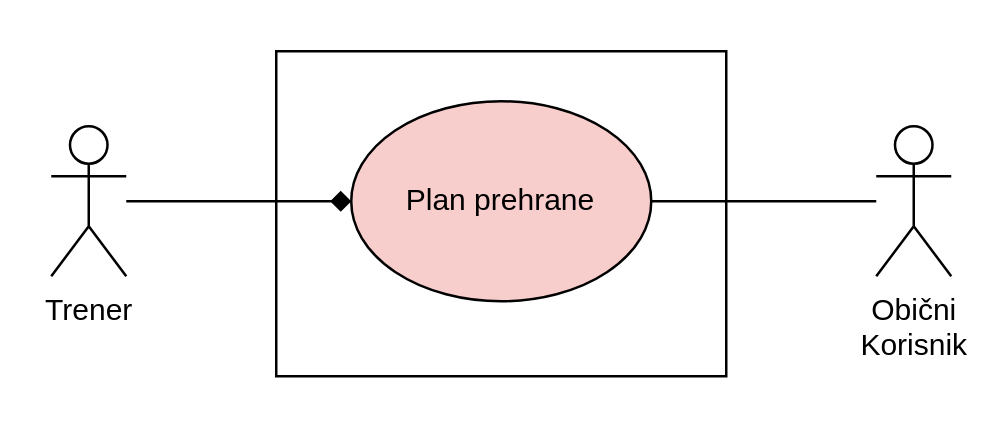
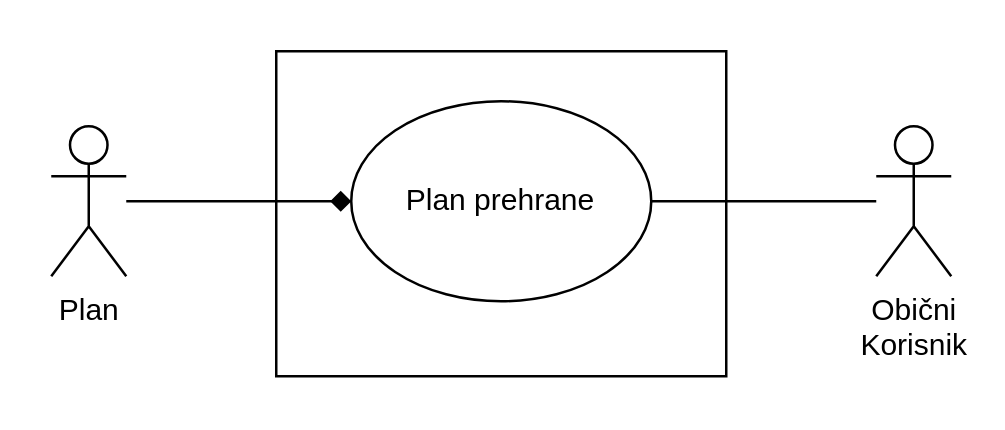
(501, 201) -> (501, 201)
(90, 312) -> (90, 312)
